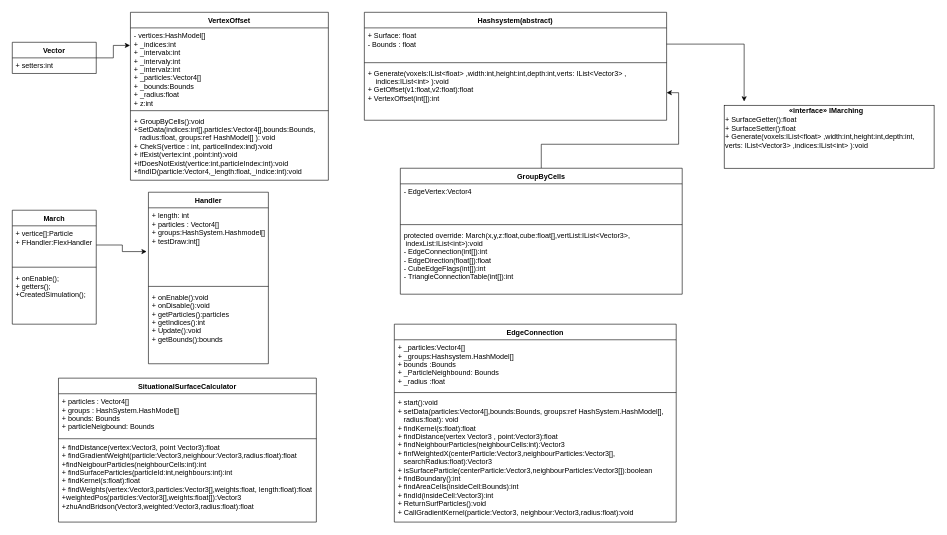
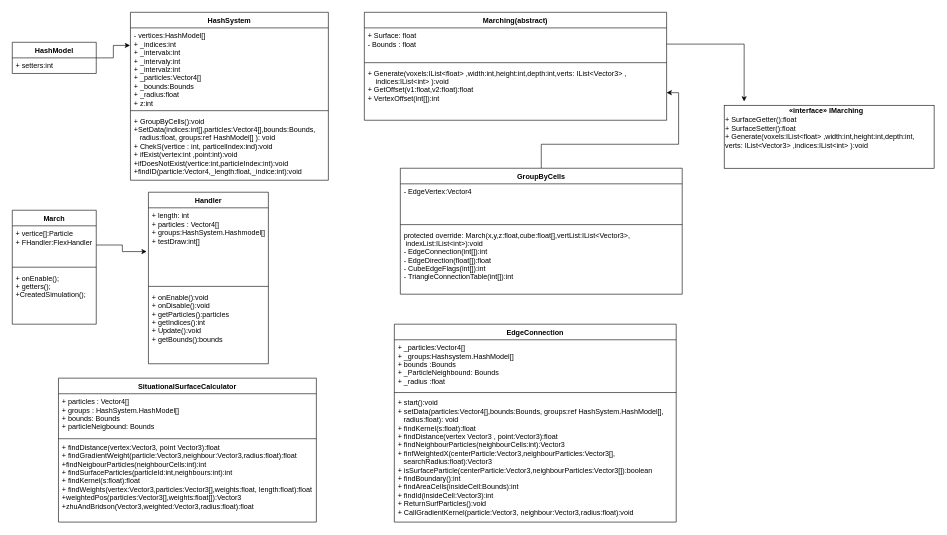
(229, 20) -> (229, 20)
(515, 20) -> (515, 20)
(54, 50) -> (54, 50)
